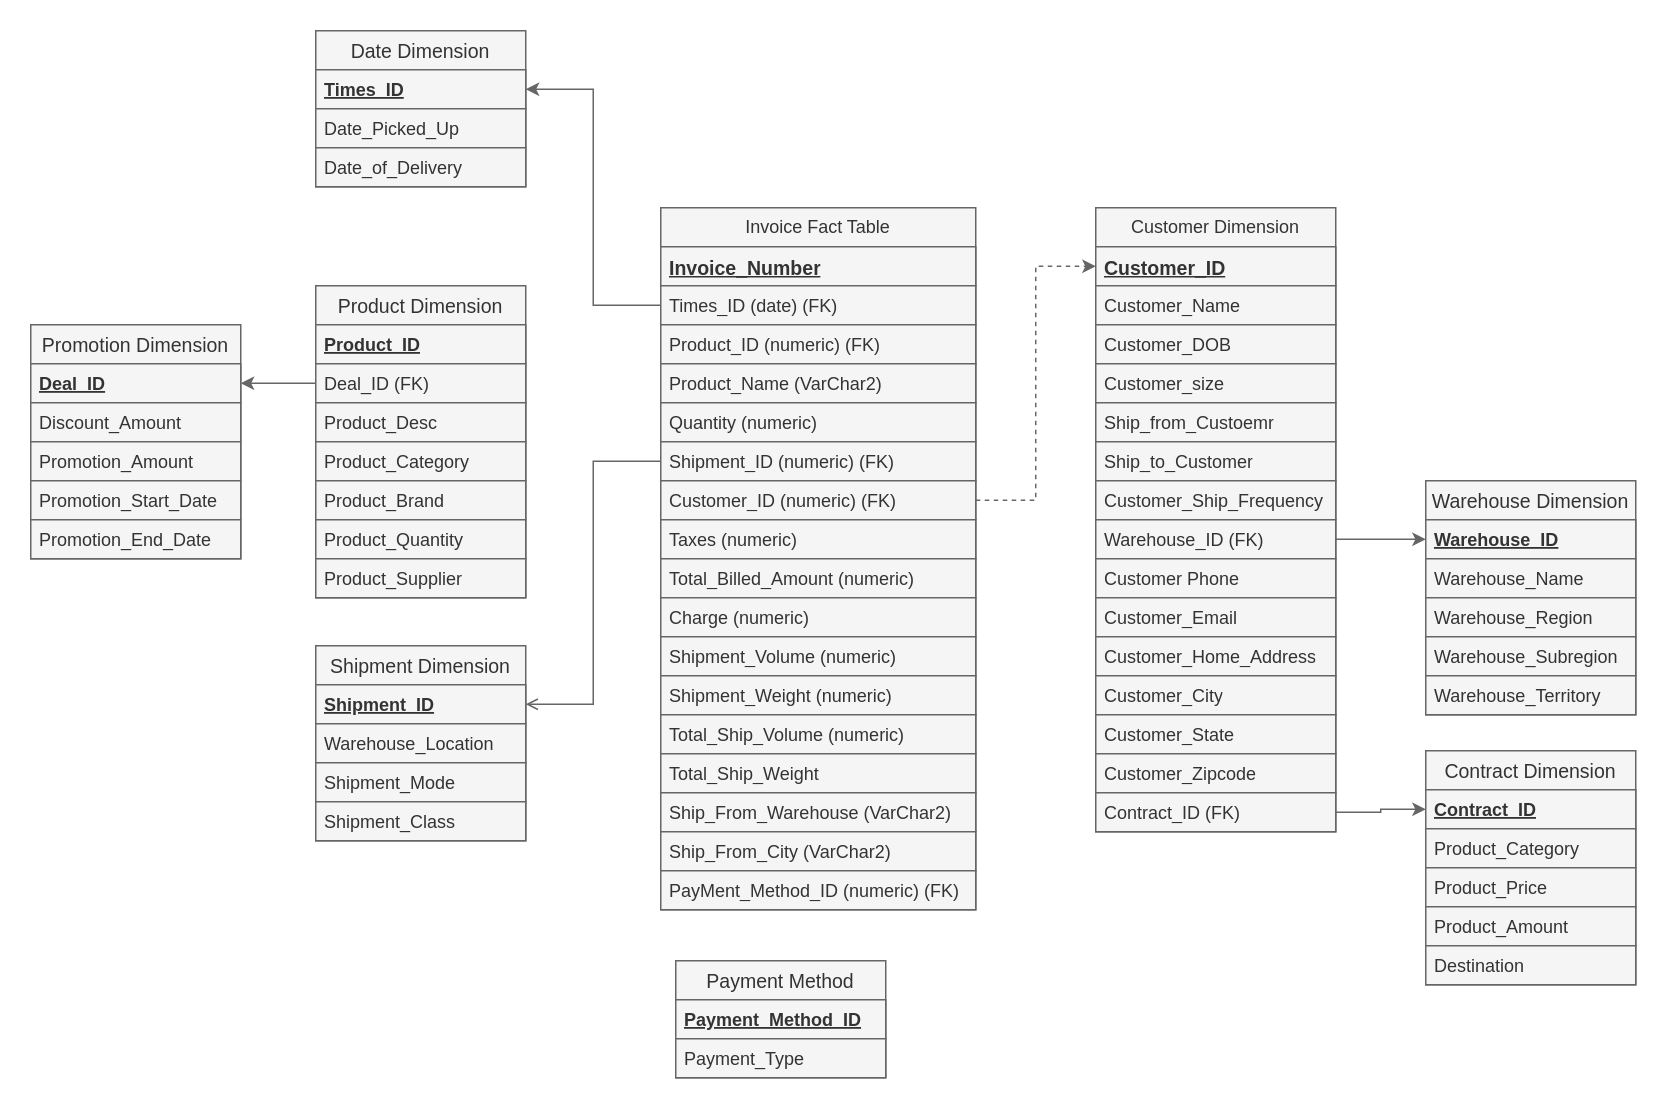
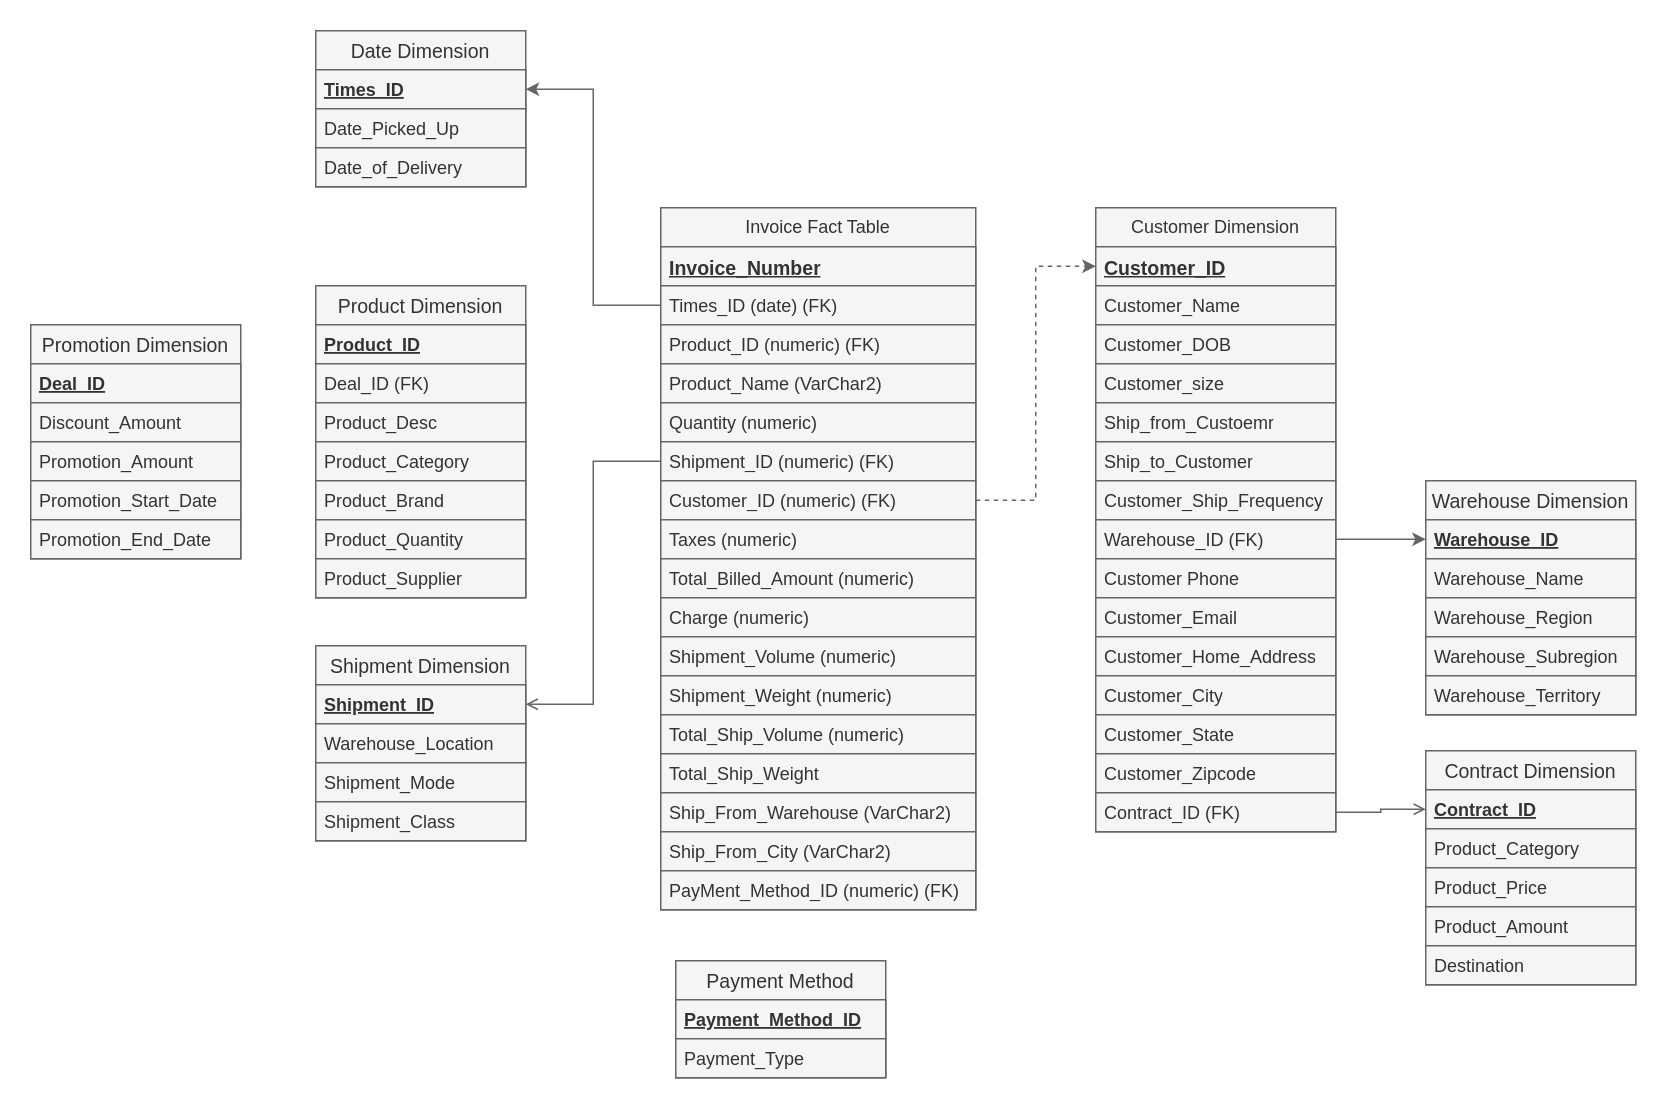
(282, 383) -> none
(1414, 809) -> (1416, 809)
